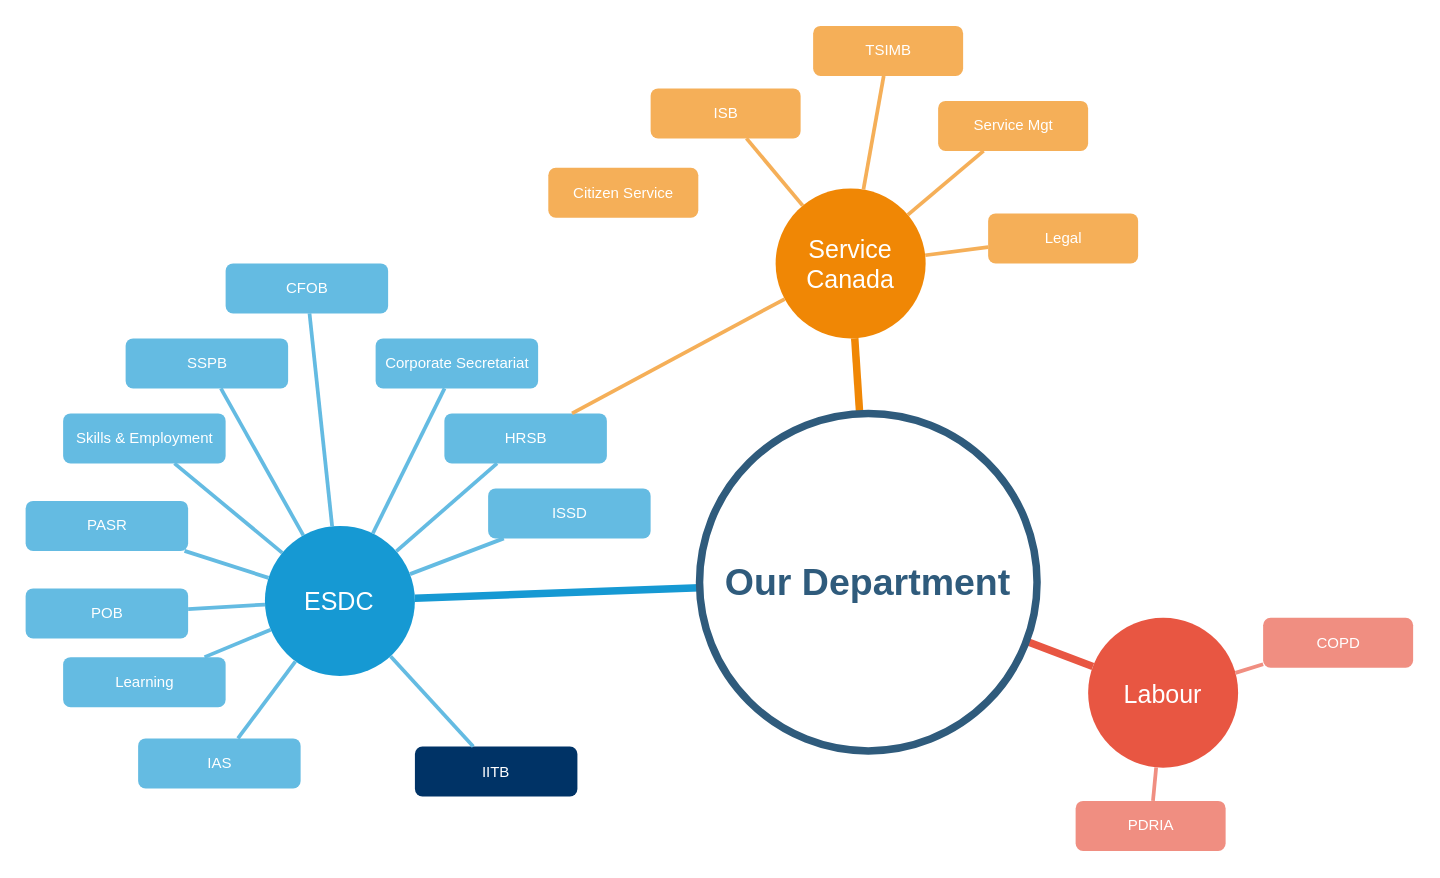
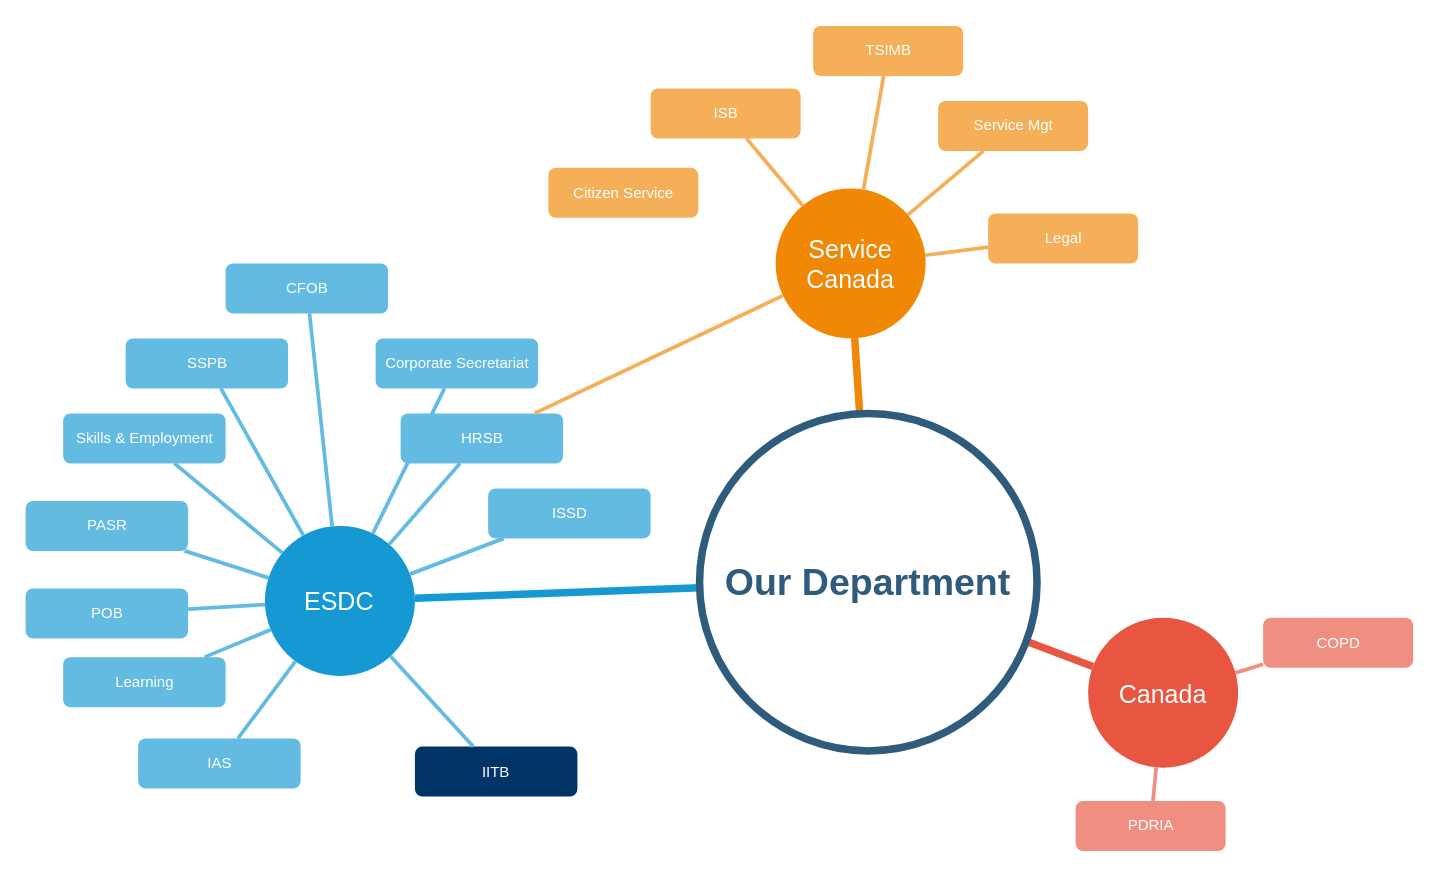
(526, 438) -> (482, 438)
(1163, 693) -> (1163, 693)
